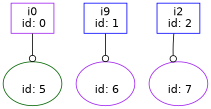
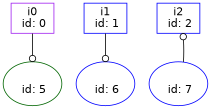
(105, 18) -> (105, 18)
(173, 44) -> (184, 51)
(105, 84) -> (105, 84)
(178, 84) -> (178, 84)
